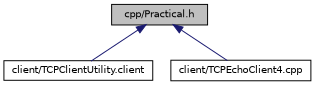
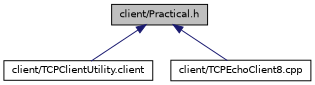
(160, 15) -> (160, 15)
(241, 70) -> (241, 70)
